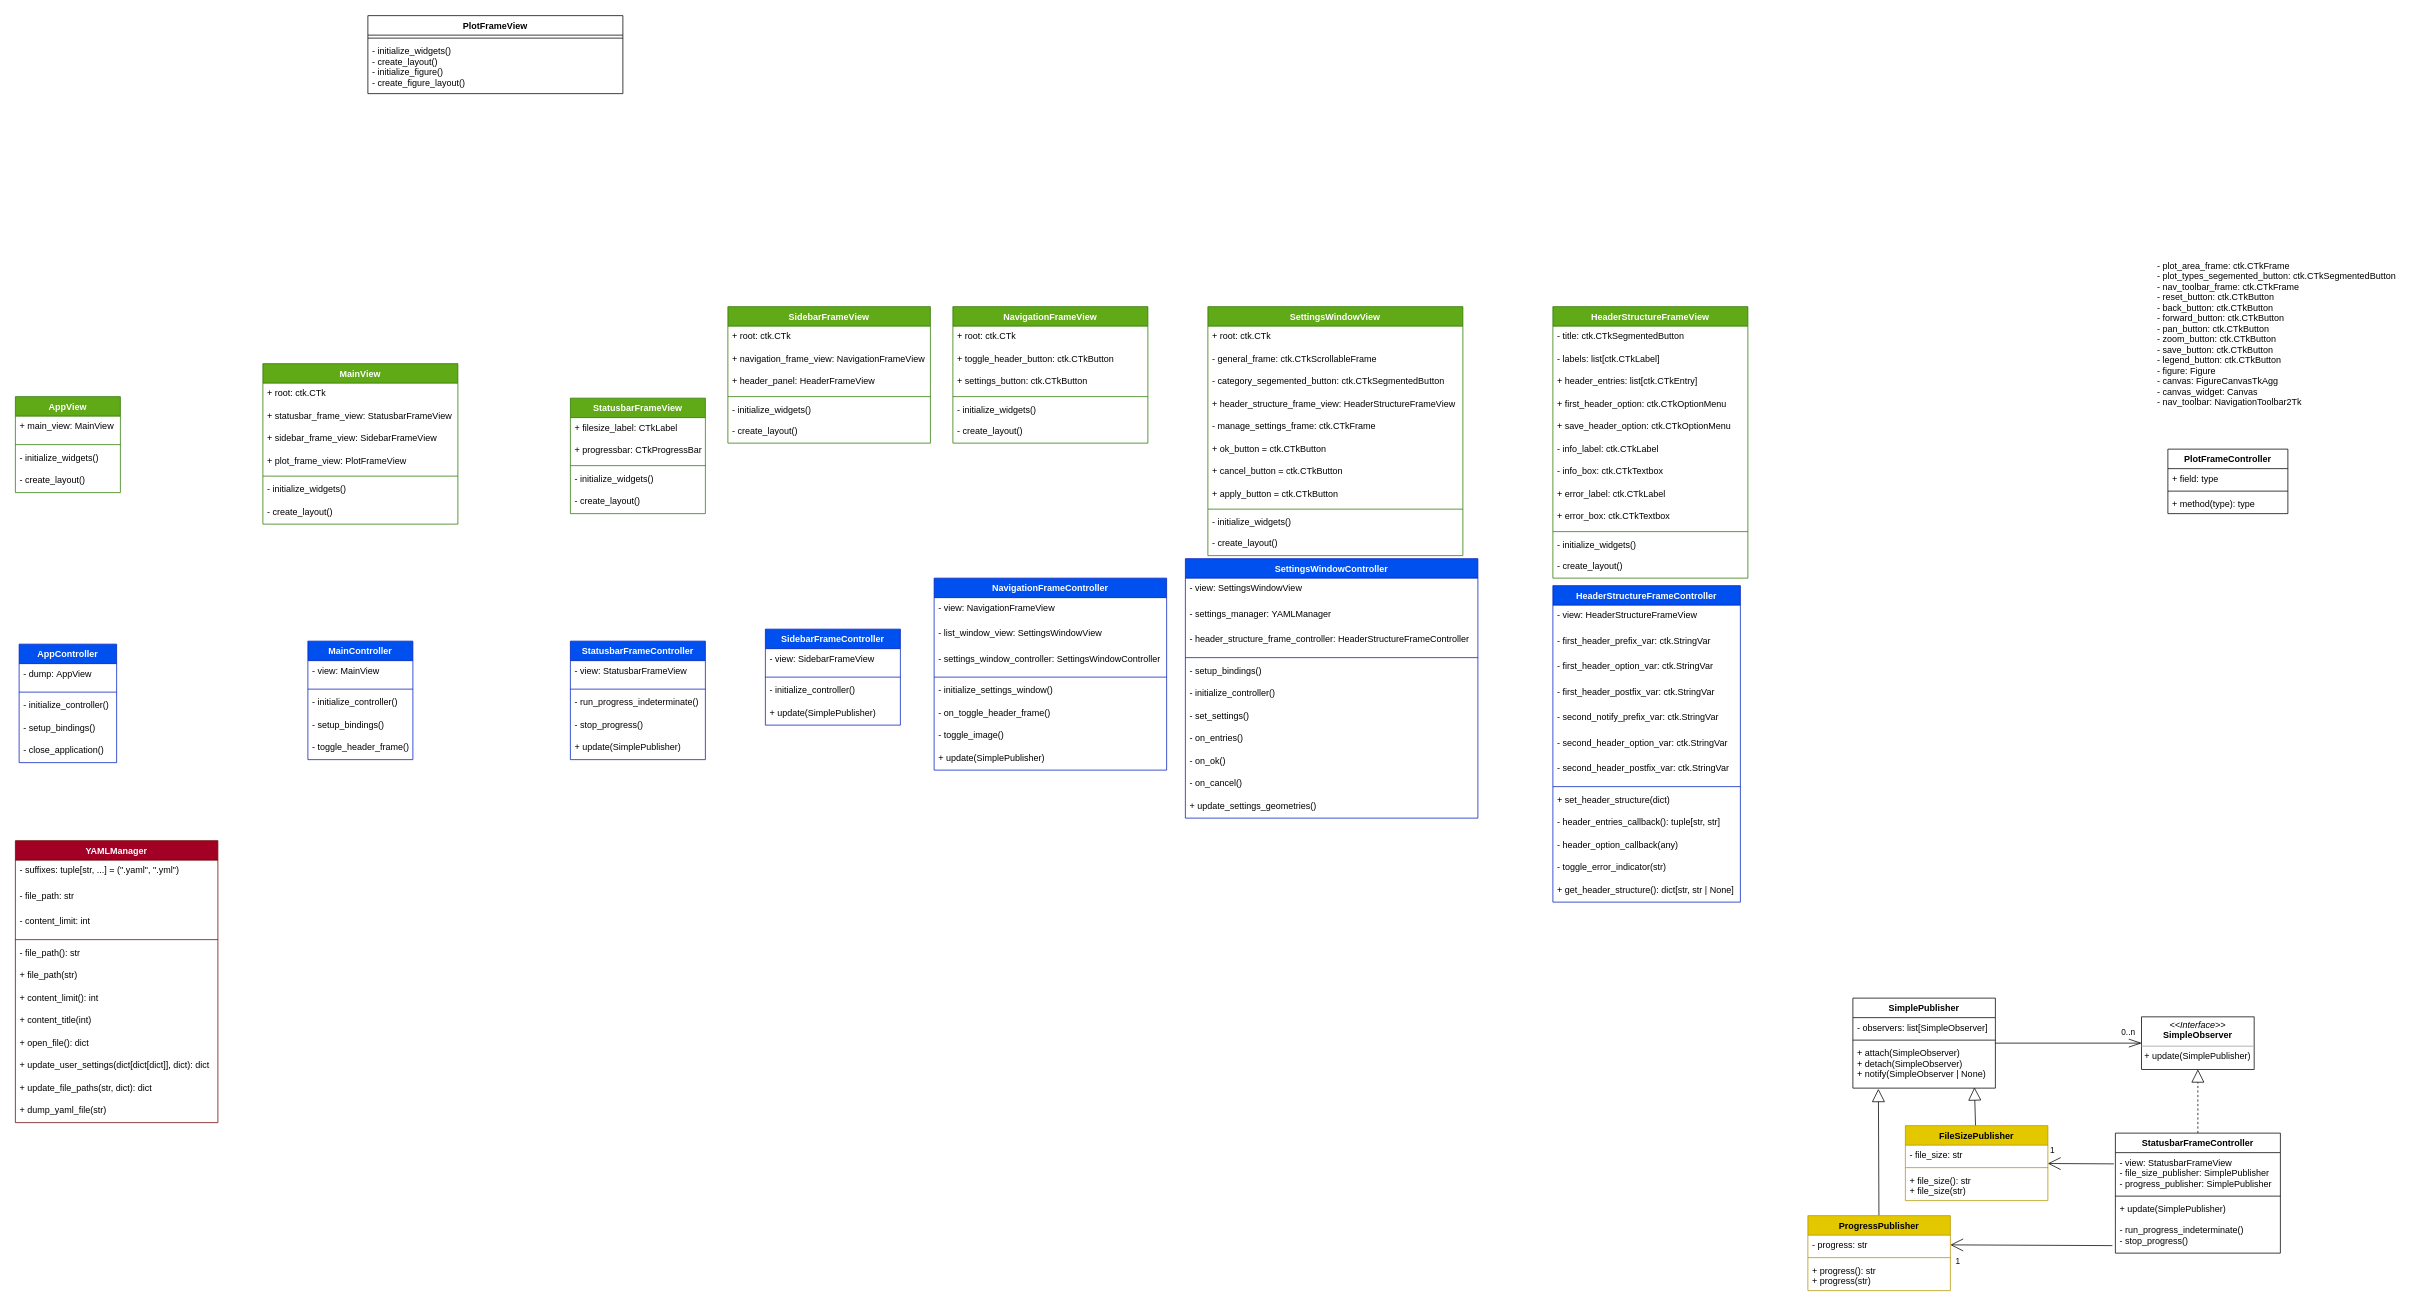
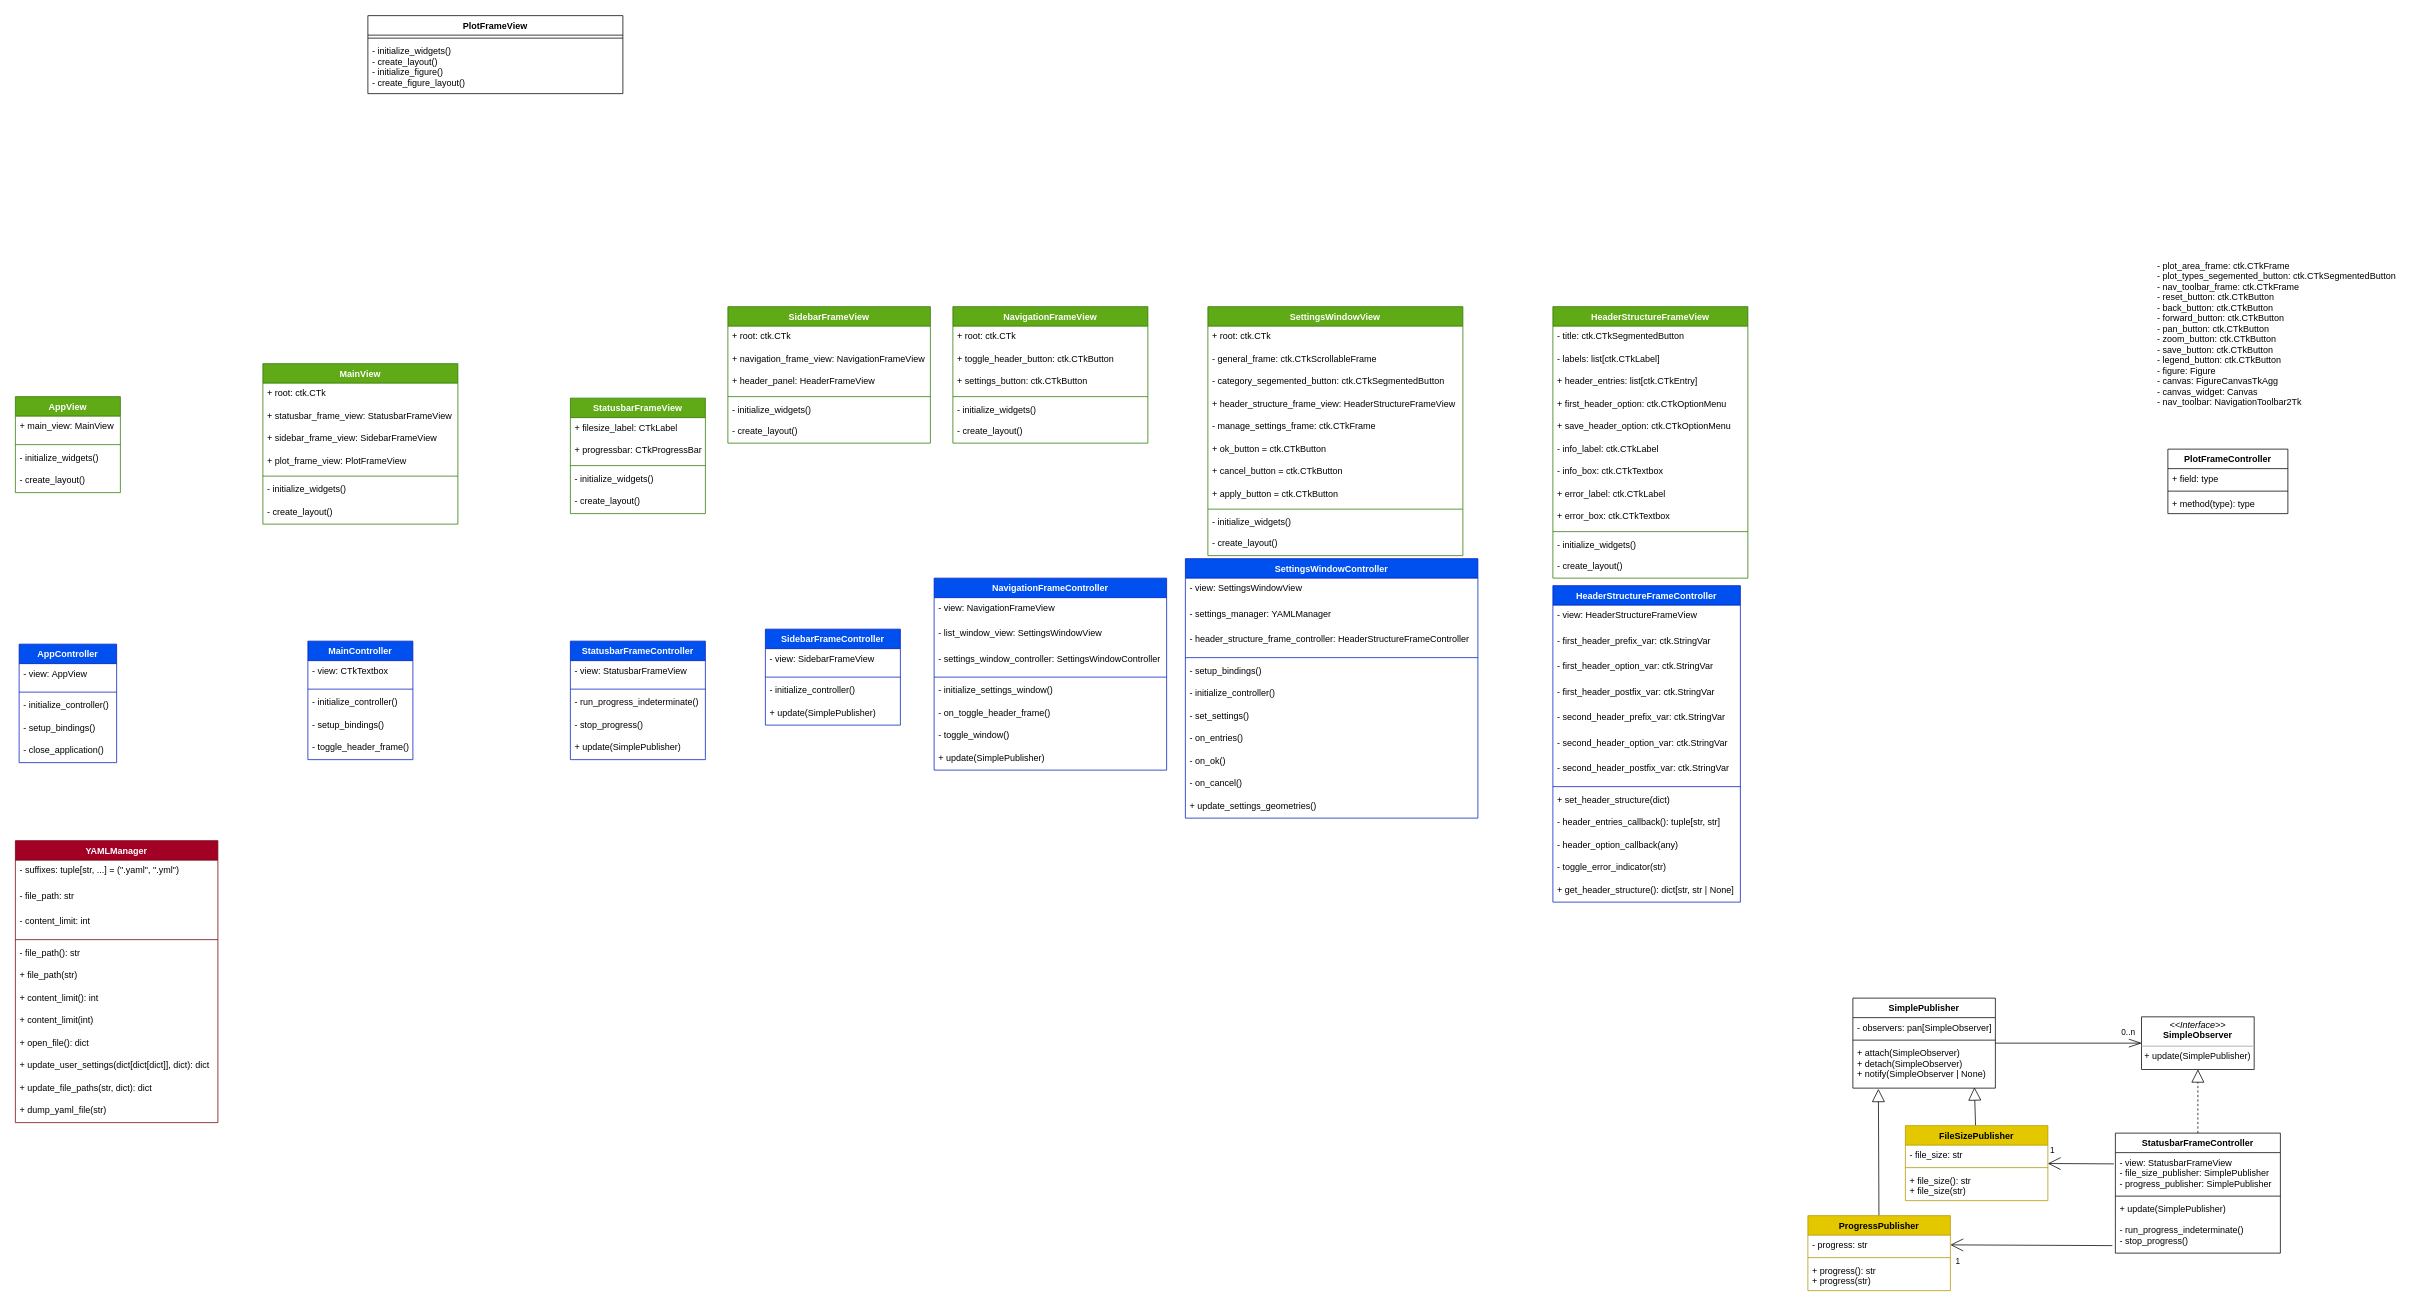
(346, 671) -> (354, 671)
(58, 674) -> (56, 674)
(1653, 717) -> (1654, 717)
(976, 735) -> (979, 735)
(66, 1020) -> (65, 1020)
(1933, 1028) -> (1933, 1028)
